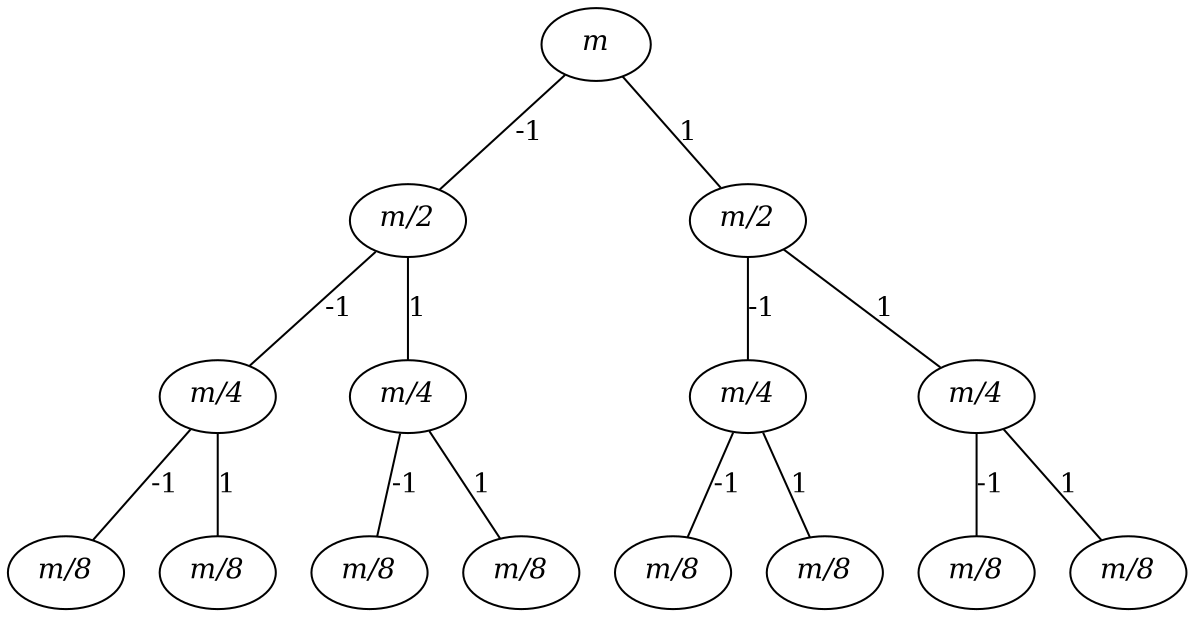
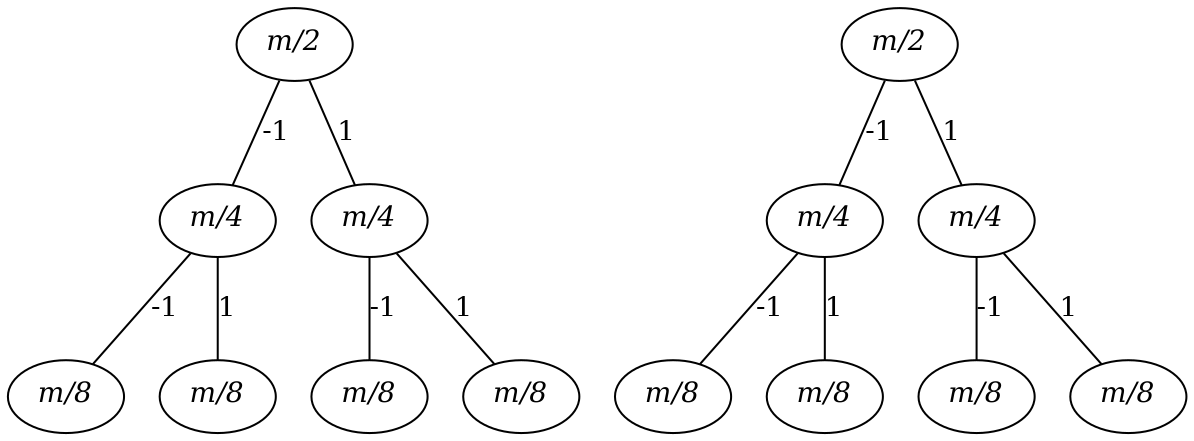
(596, 45) -> none
